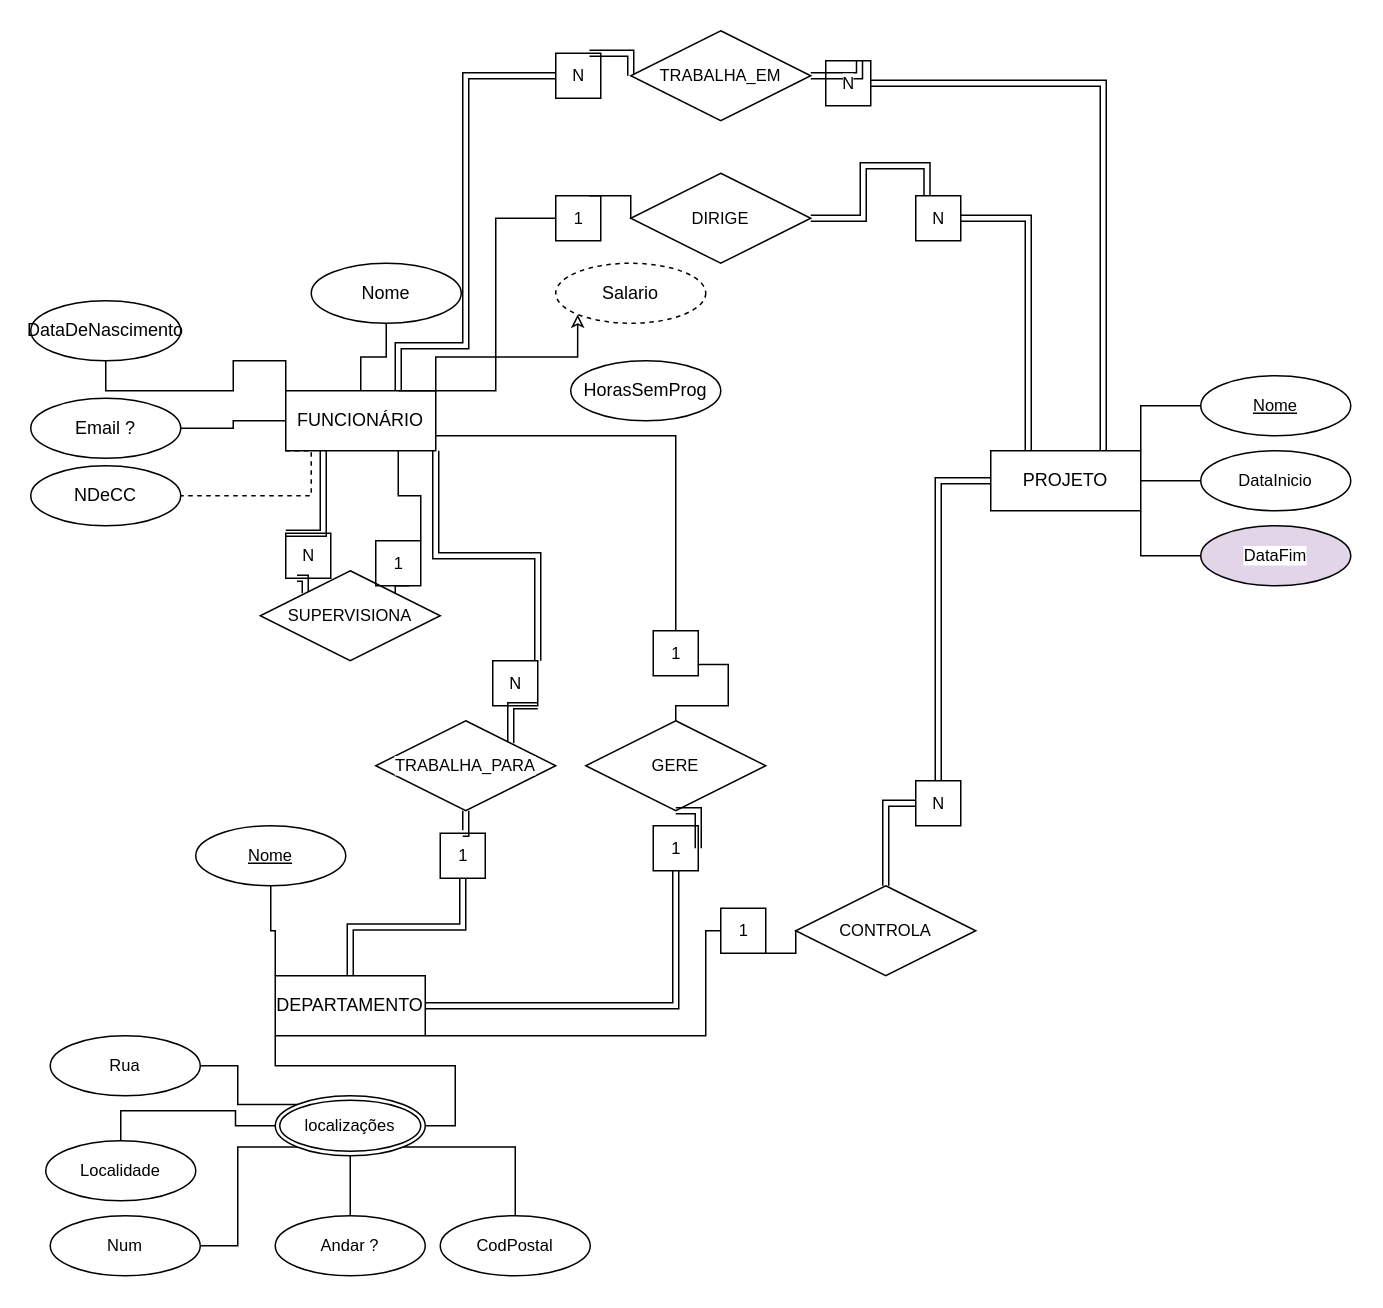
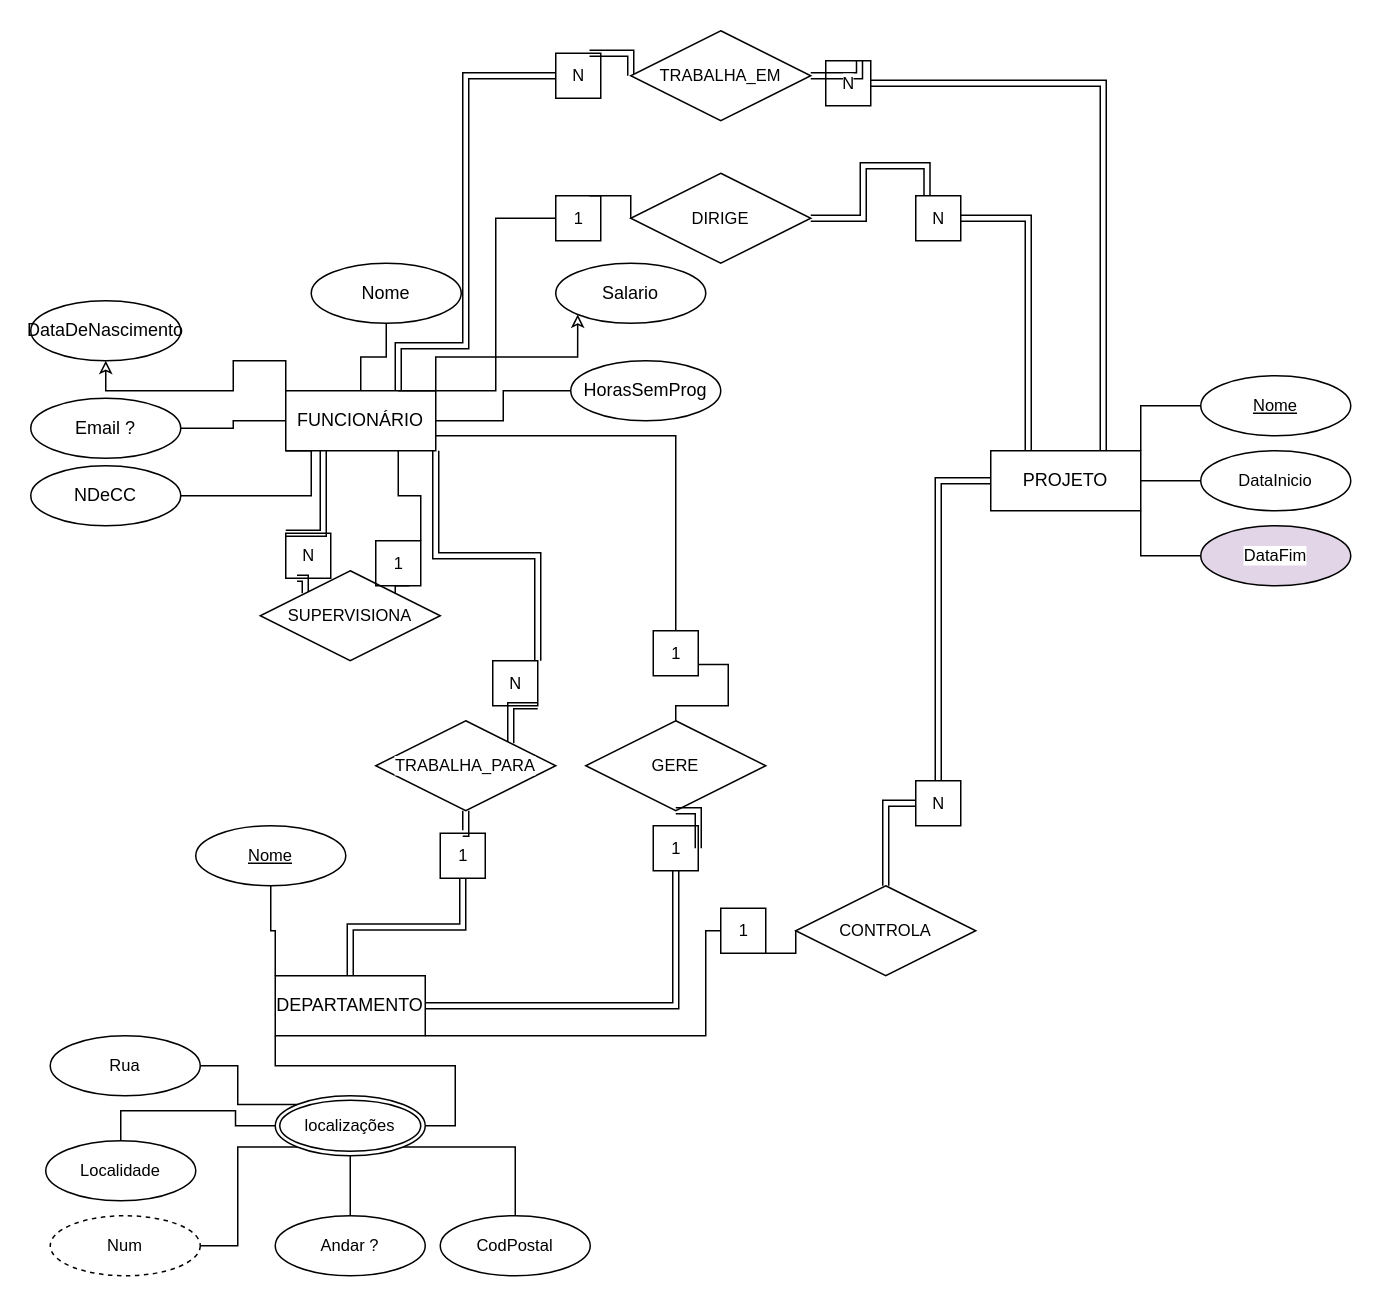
(631, 293) -> (631, 293)
(106, 367) -> (106, 372)
none -> (503, 406)
(256, 496) -> (256, 496)
(125, 1246) -> (125, 1246)
